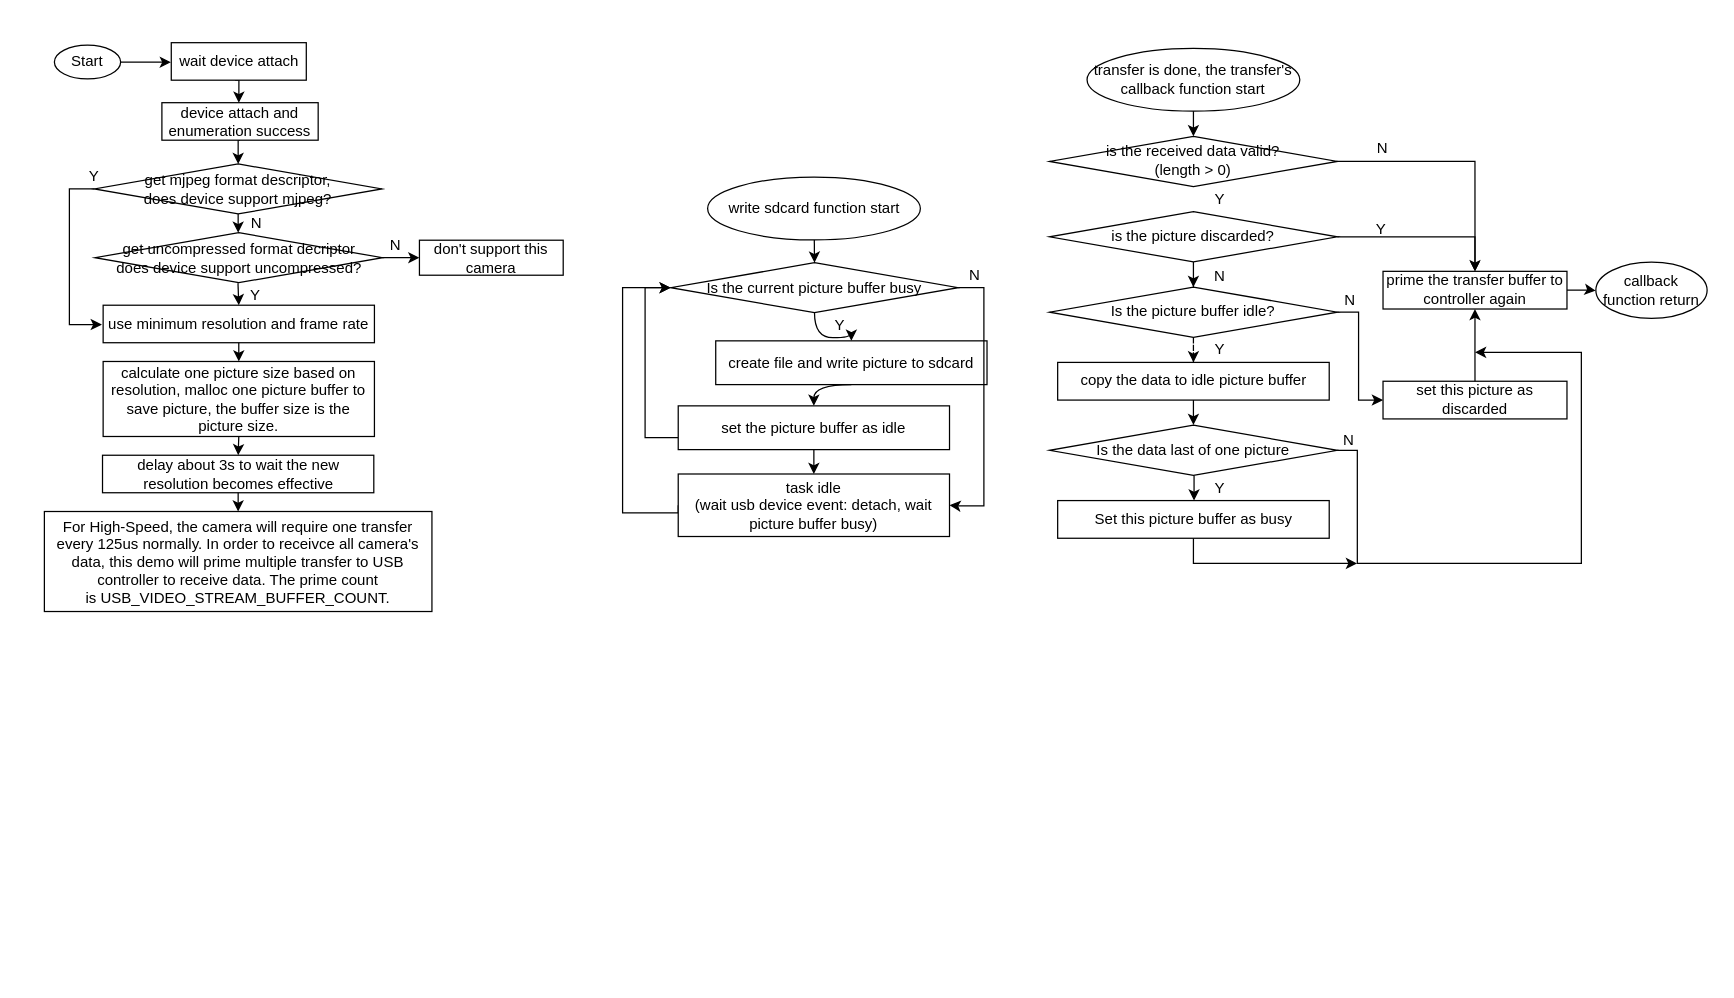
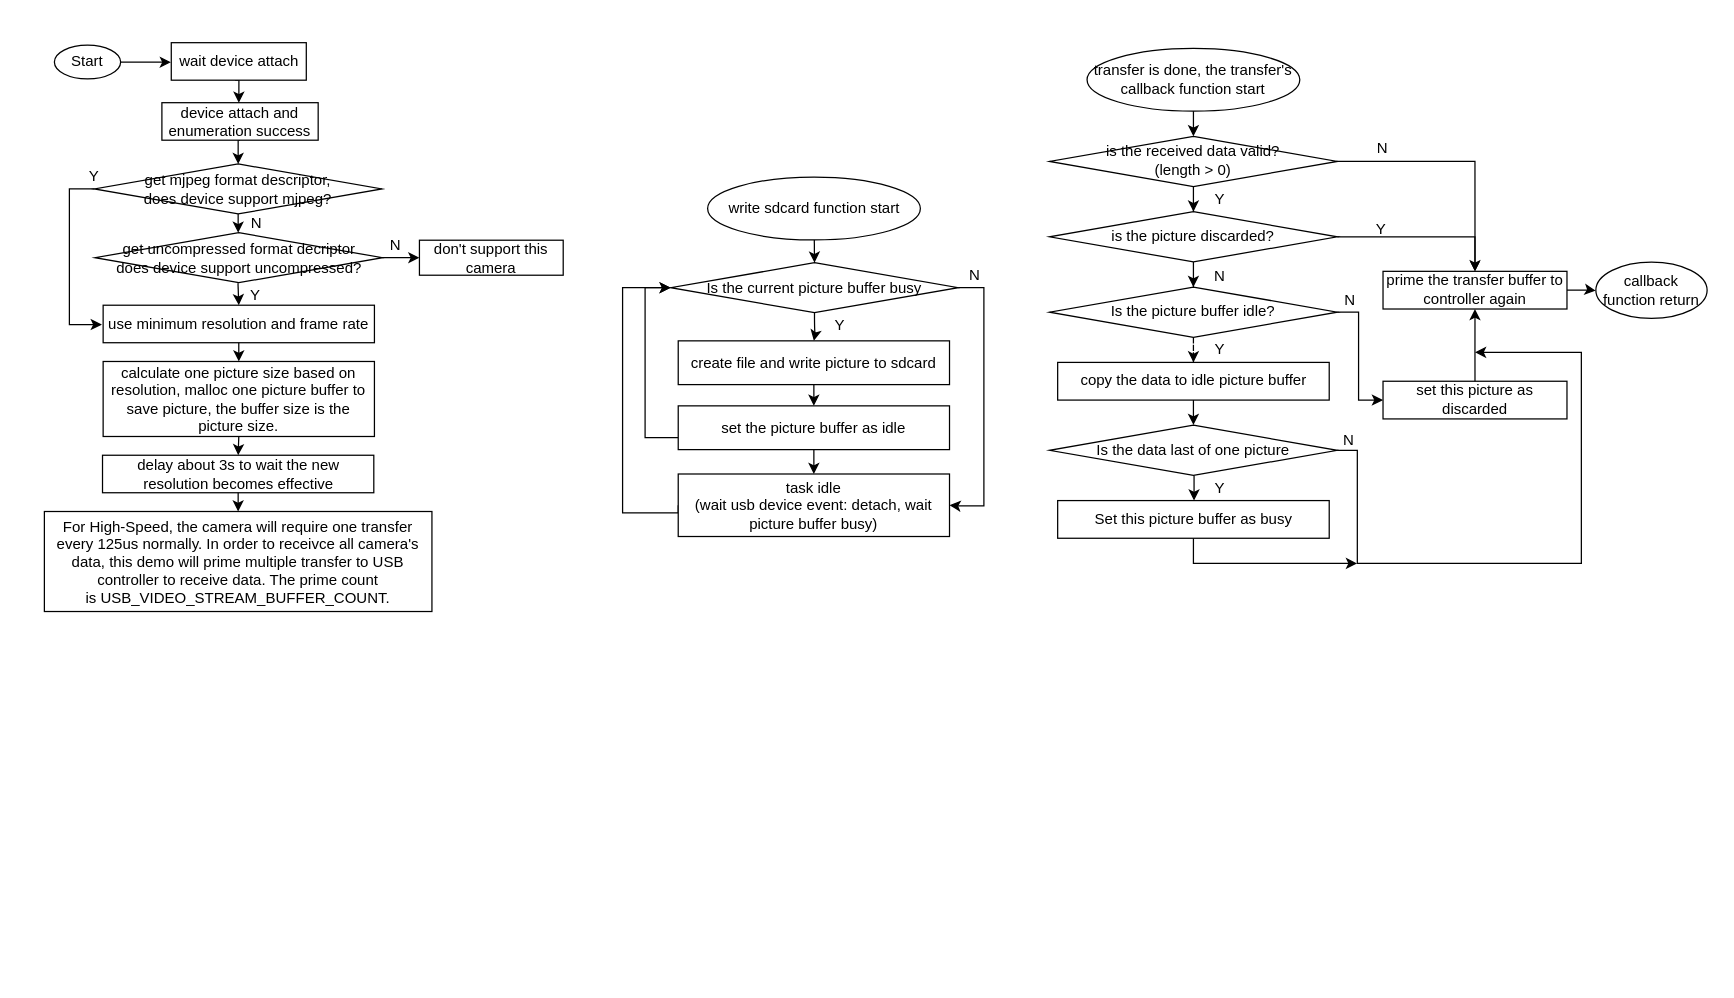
none -> (1193, 203)
(851, 363) -> (814, 363)
